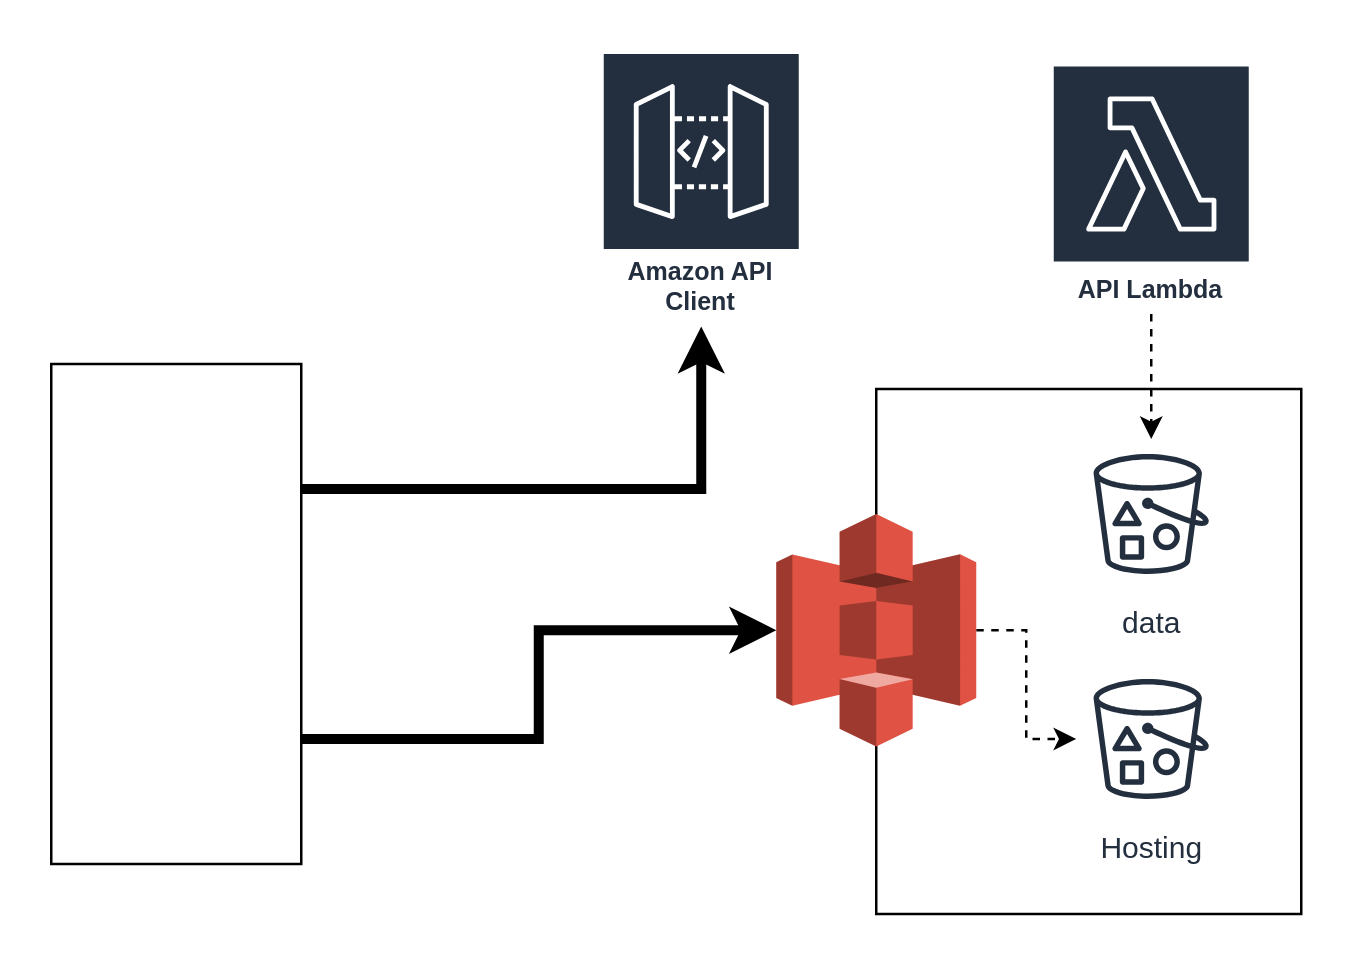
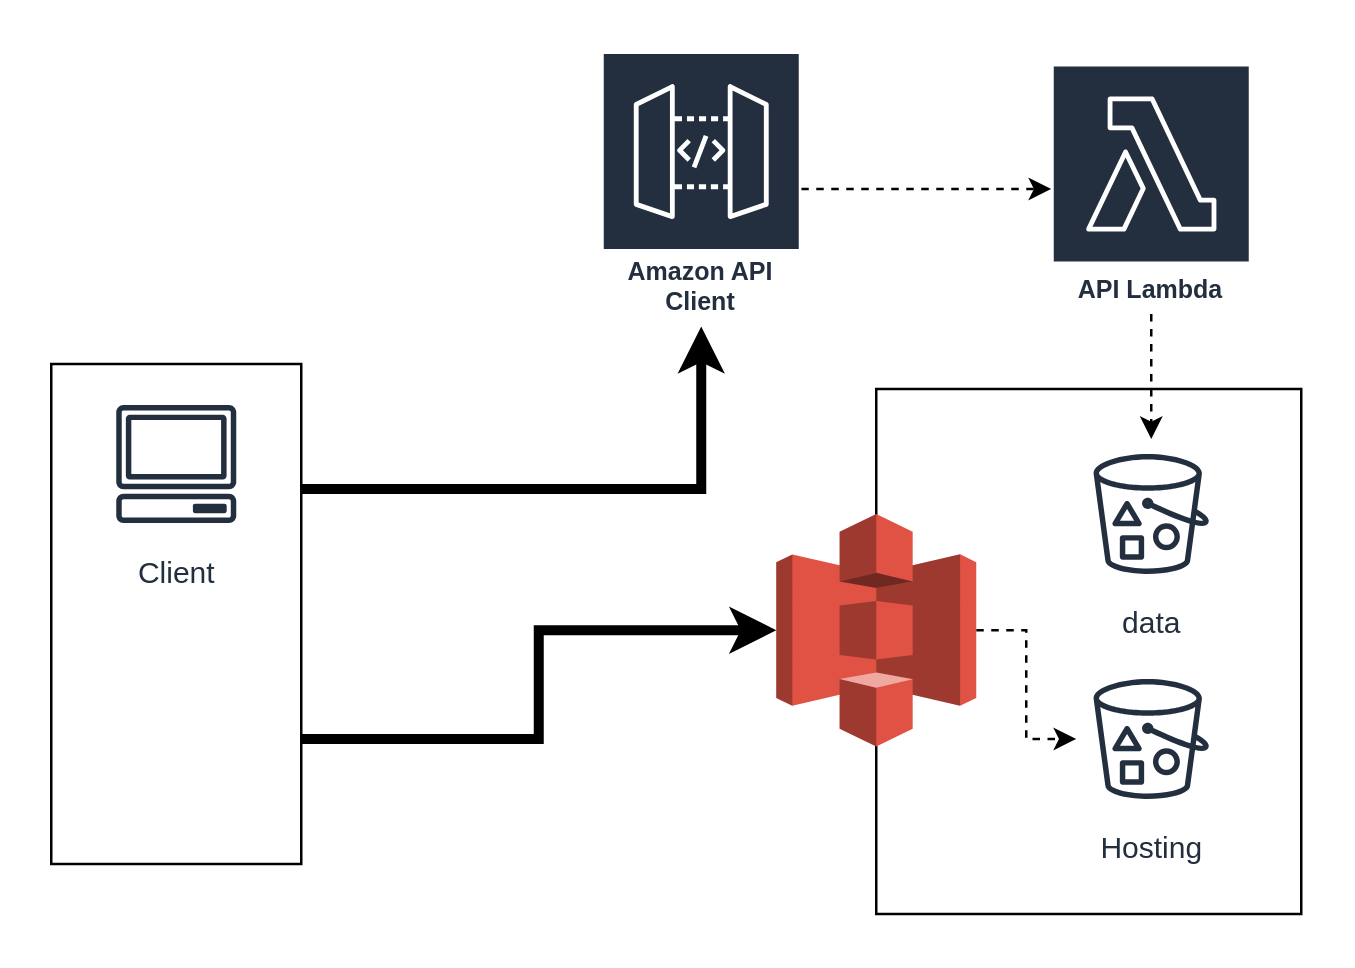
none -> (919, 189)
none -> (176, 464)
